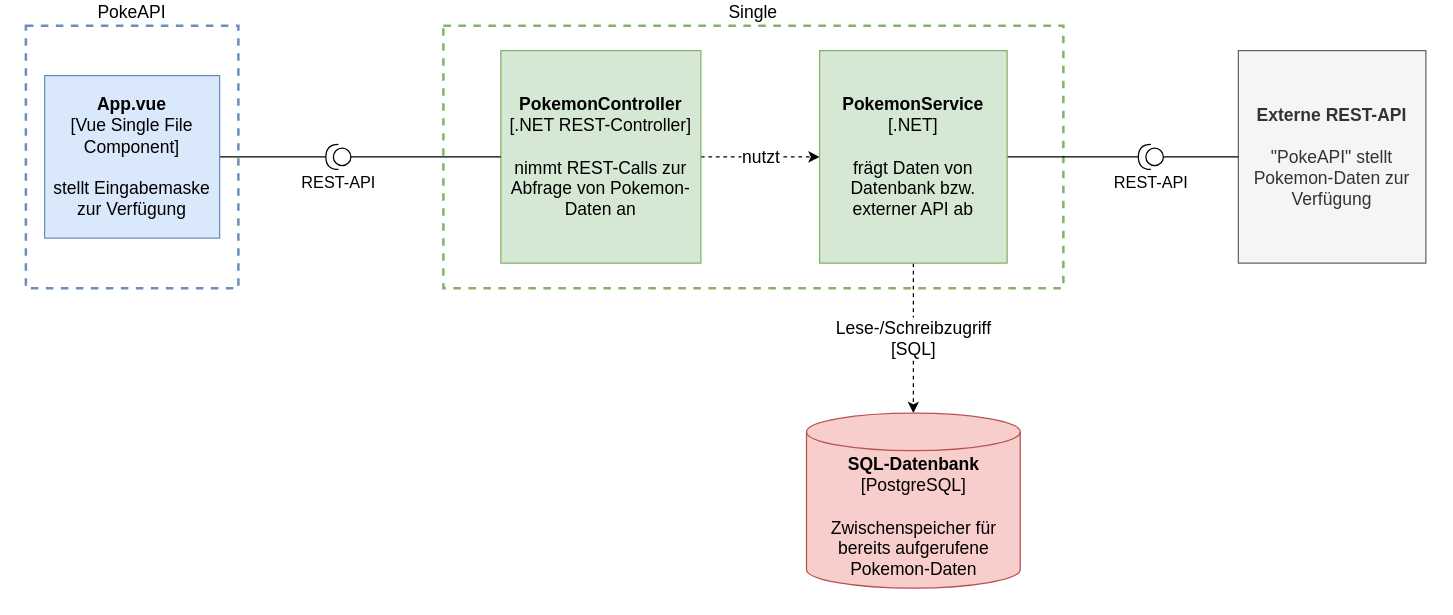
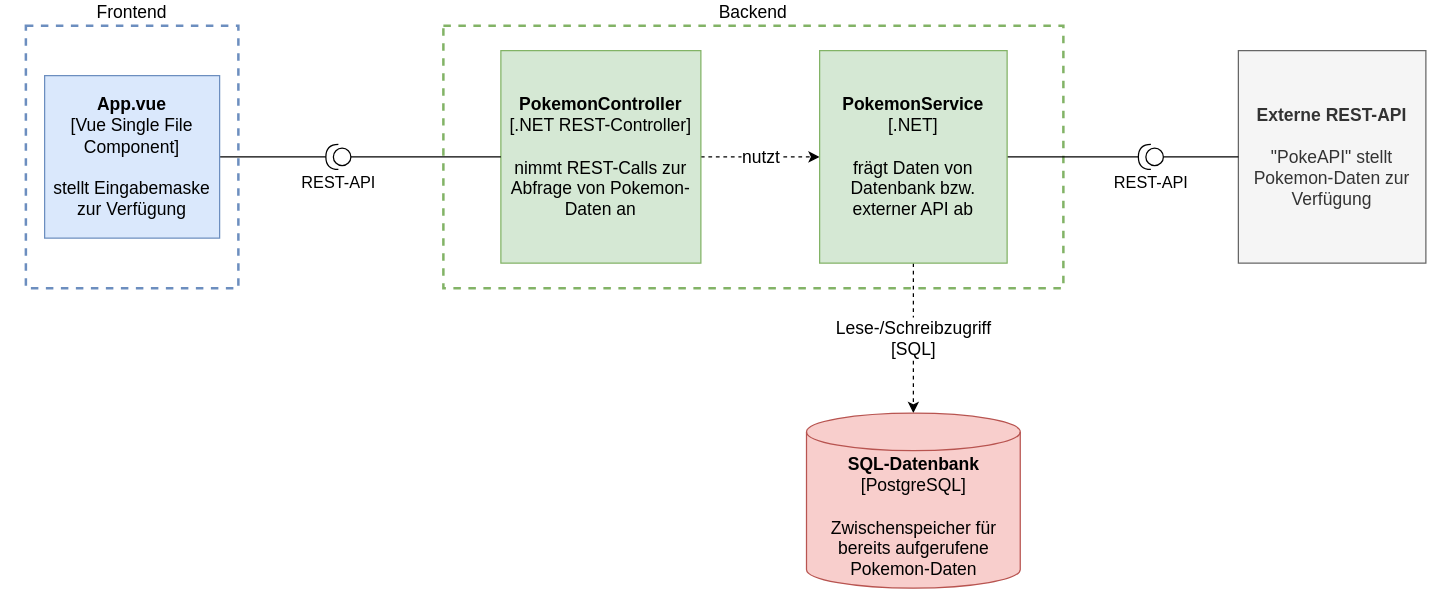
(132, 11) -> (132, 11)
(753, 11) -> (753, 11)
